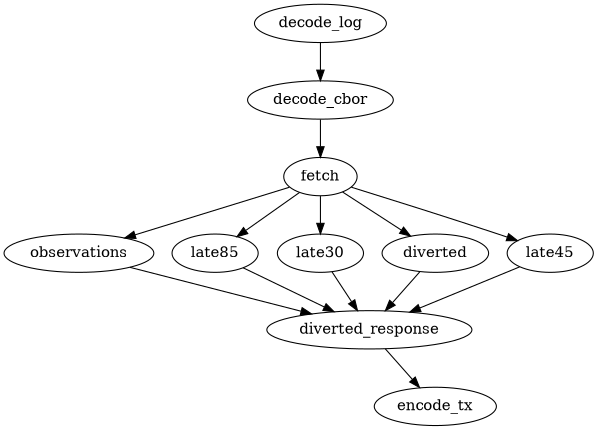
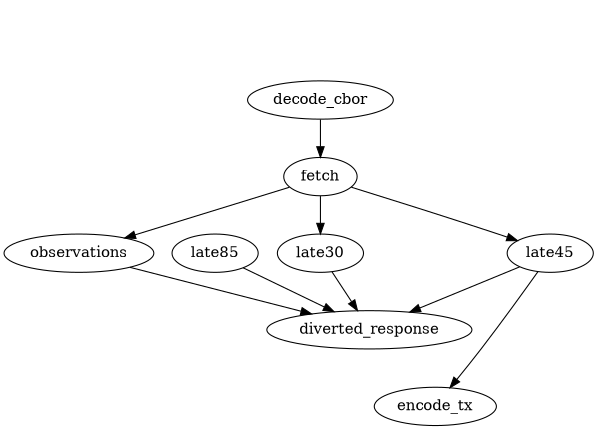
(320, 23) -> none
(273, 211) -> none
(435, 253) -> none
(399, 364) -> (498, 326)
